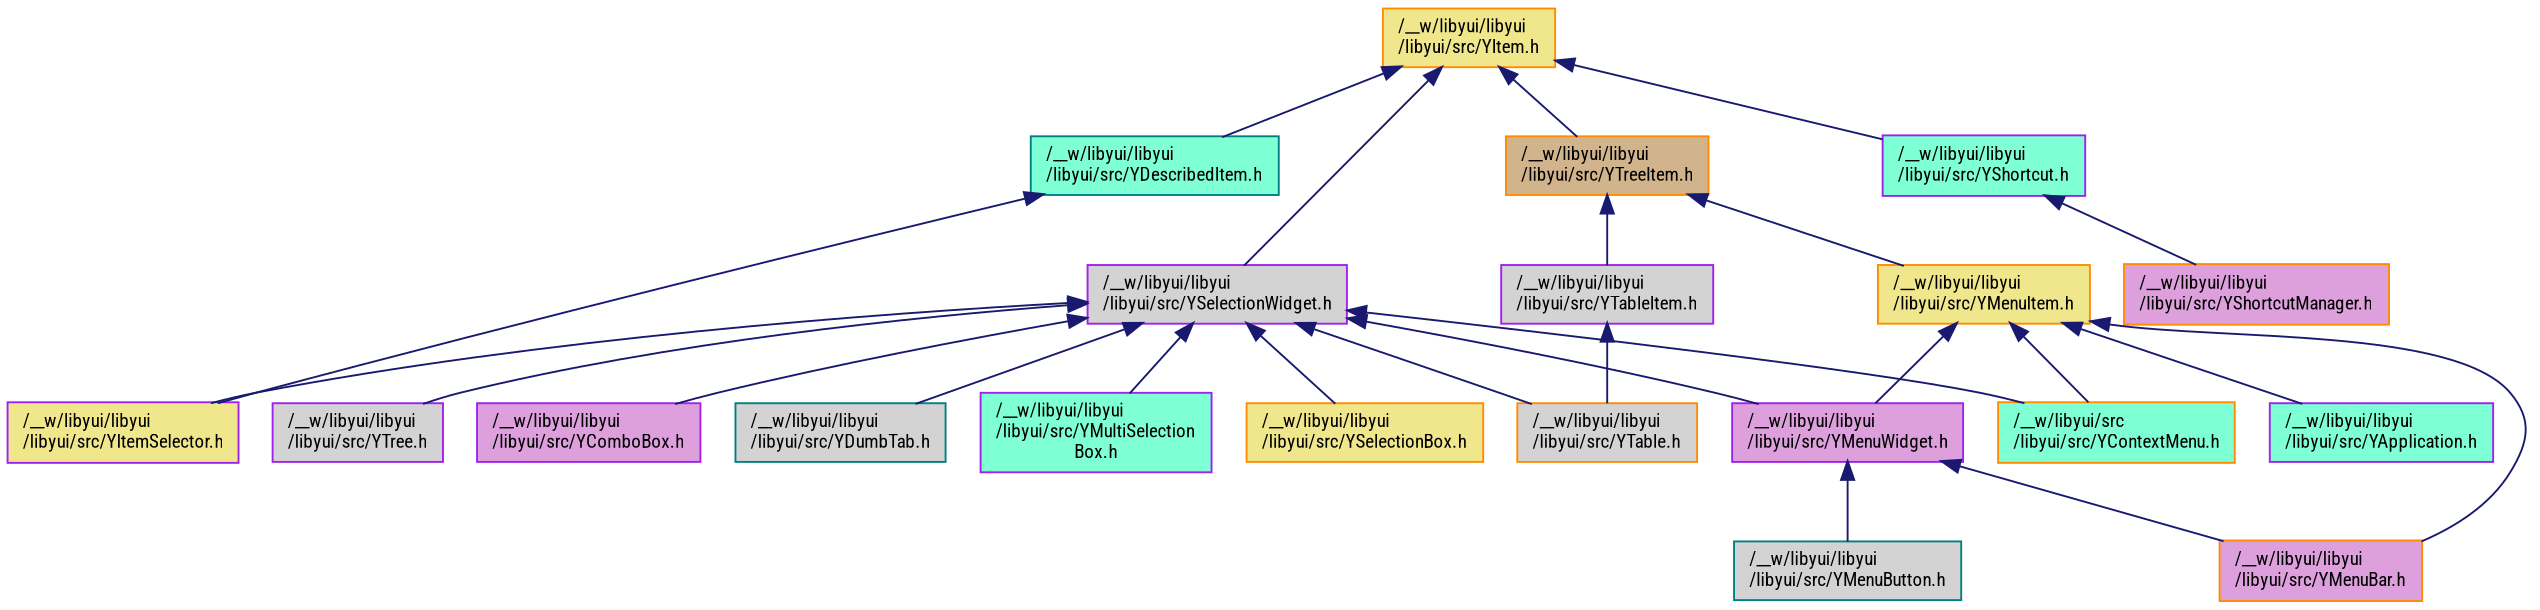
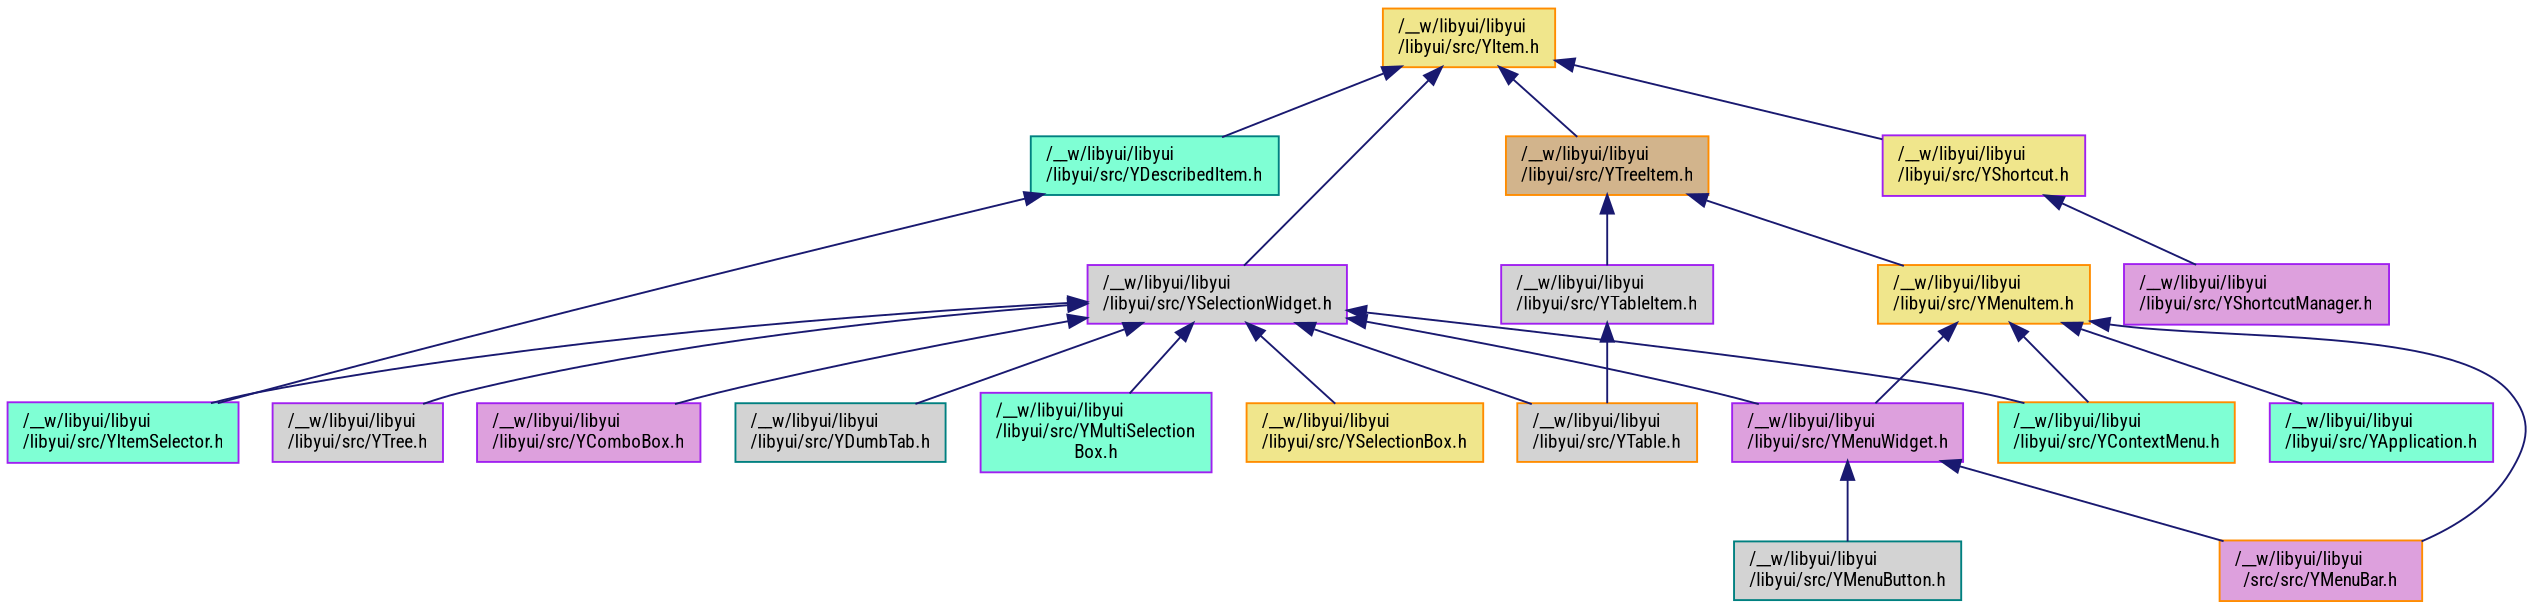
(1984, 166) -> (1984, 166)
(2257, 294) -> (2257, 294)
(123, 433) -> (123, 433)
(2116, 433) -> (2116, 433)
(2321, 571) -> (2321, 571)
